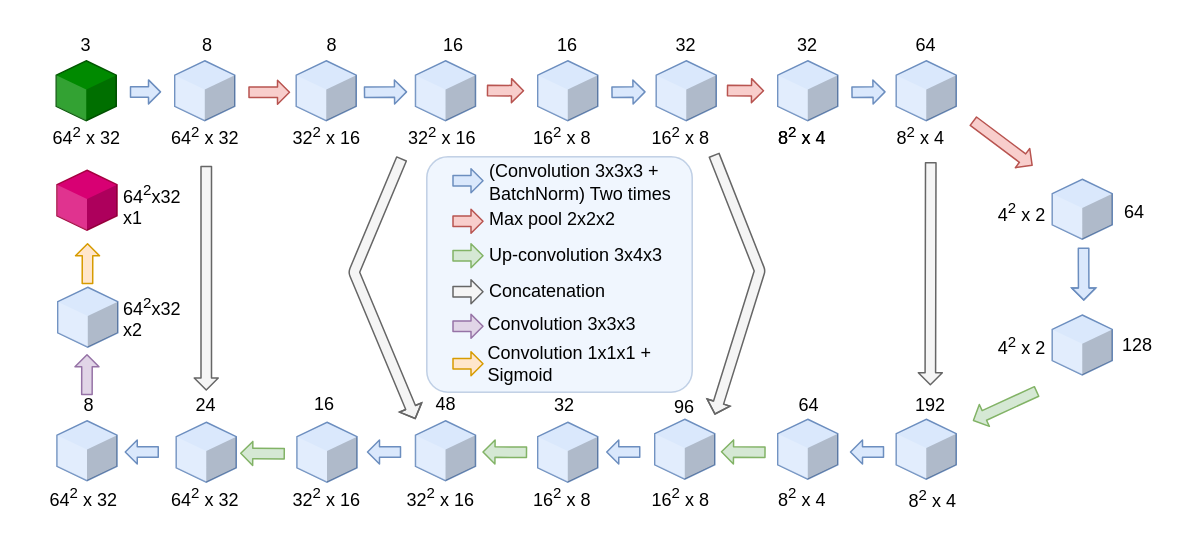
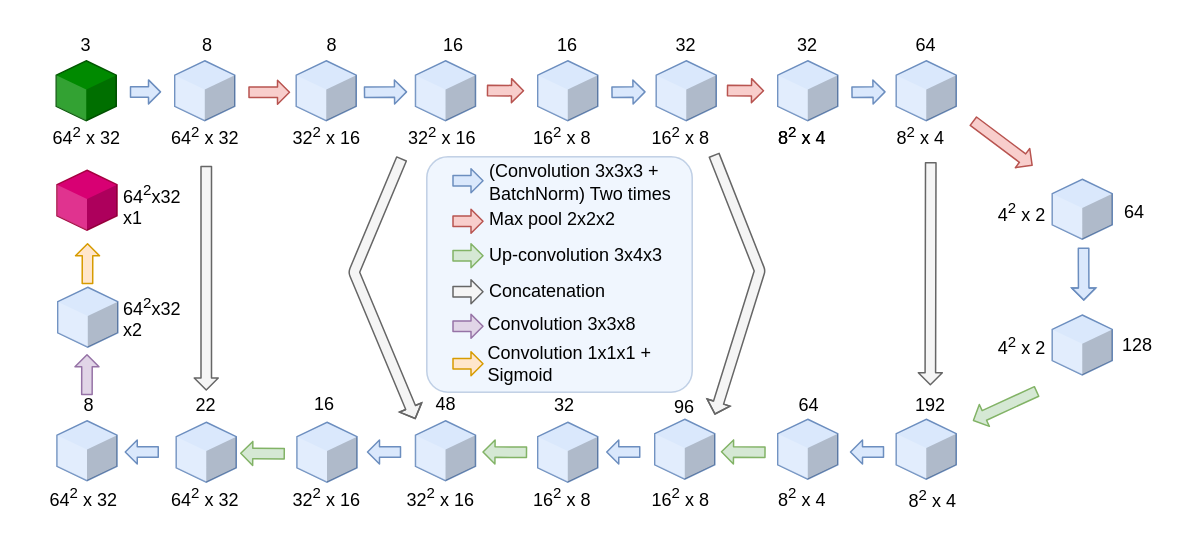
(567, 325) -> (567, 325)
(206, 406) -> (206, 406)
